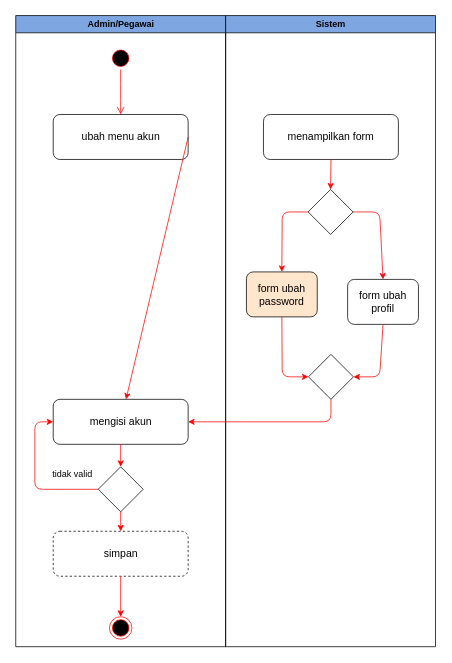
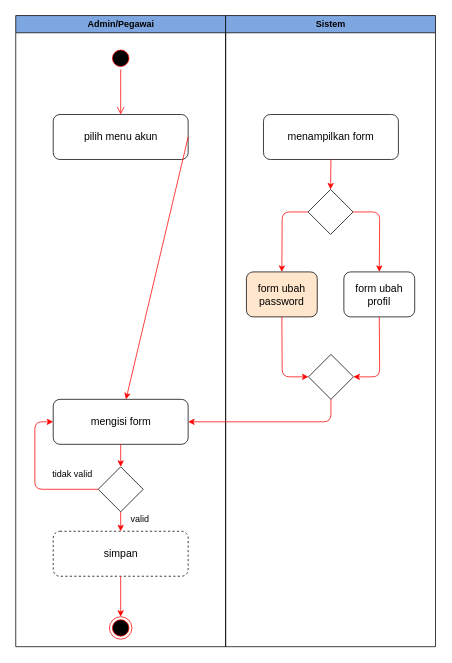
(121, 137) -> (121, 137)
(383, 302) -> (380, 294)
(121, 422) -> (121, 422)
none -> (140, 519)
